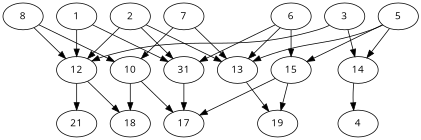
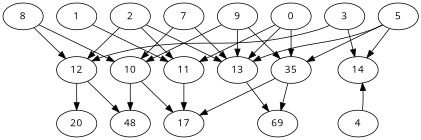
none -> (237, 16)
(291, 16) -> (291, 16)
(77, 38) -> none
(184, 70) -> (184, 70)
(291, 70) -> (291, 70)
(353, 93) -> (363, 100)
(77, 124) -> (77, 124)
(130, 124) -> (130, 124)
(278, 124) -> (278, 124)
